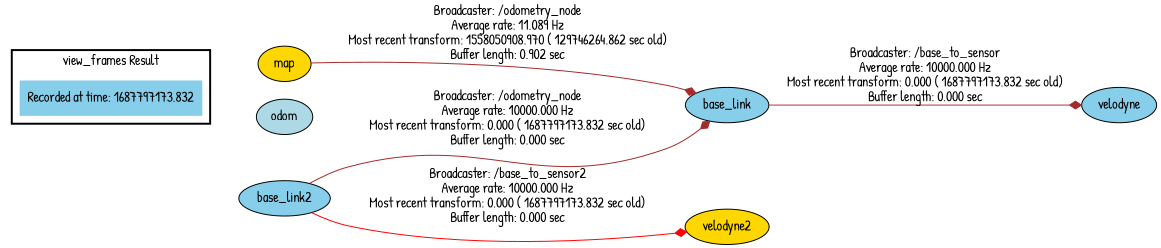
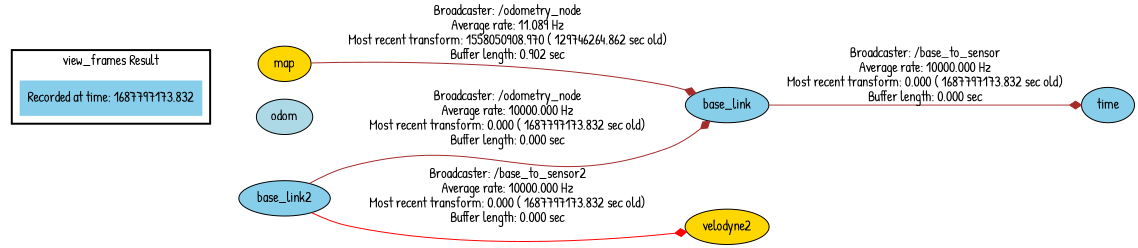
(1119, 105) -> (1108, 105)
